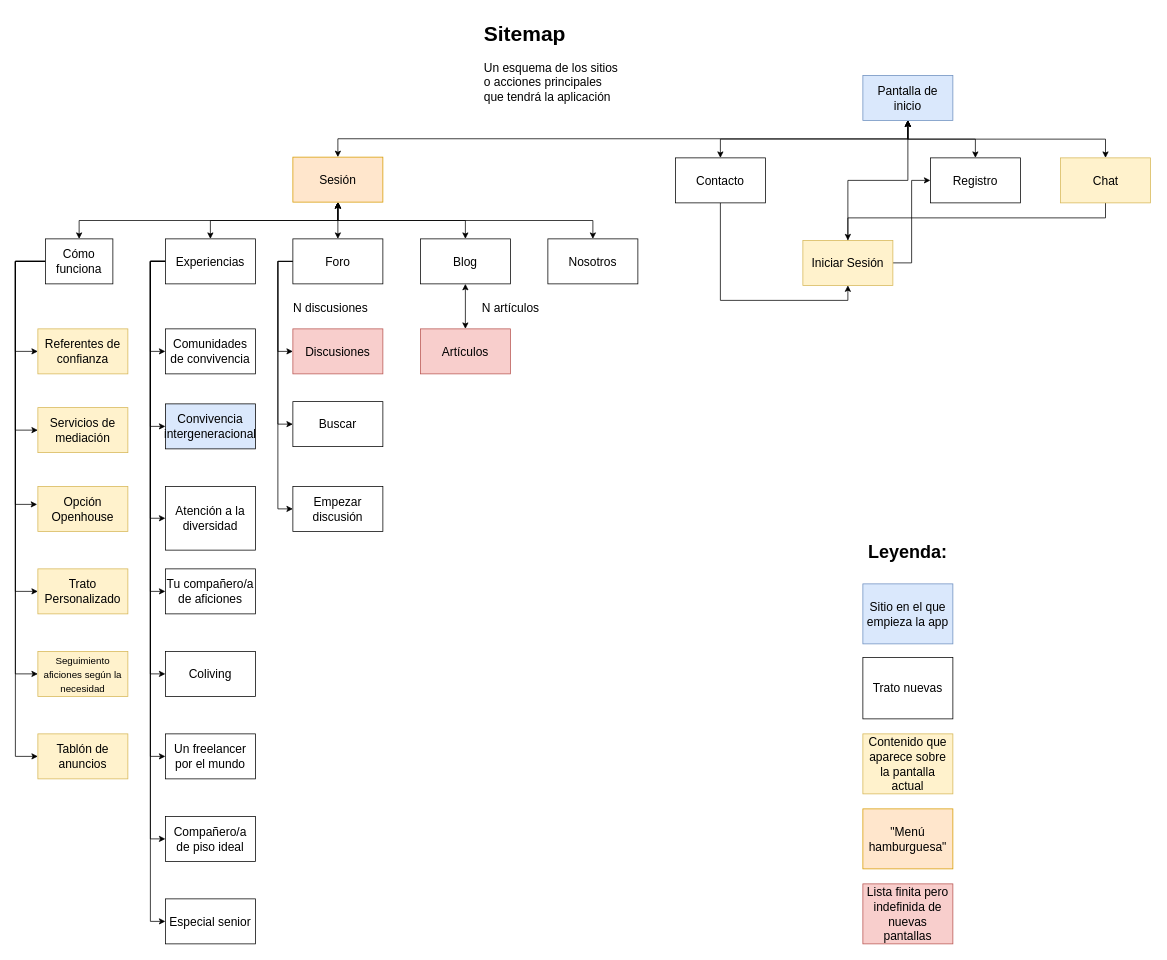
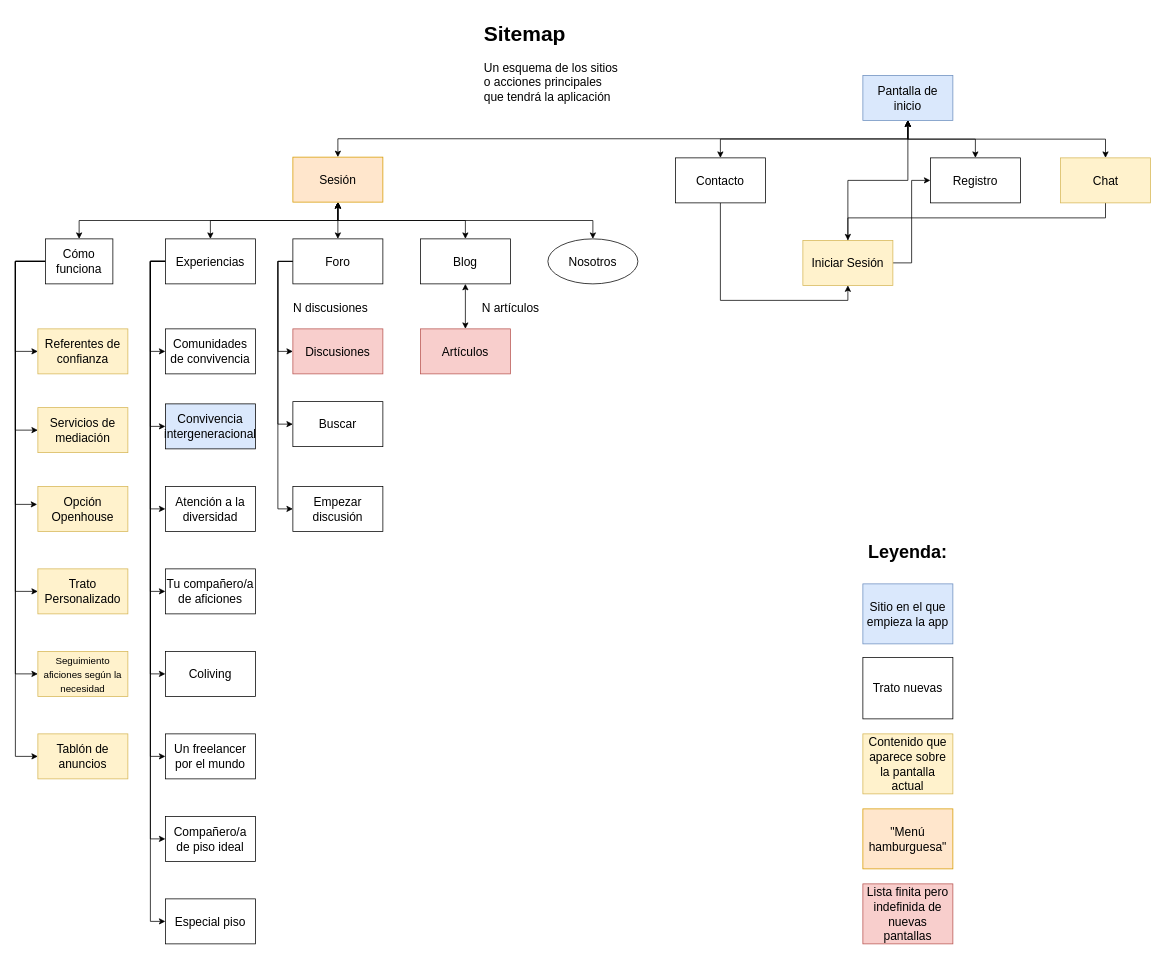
(593, 261) -> (593, 261)
(210, 518) -> (210, 509)
(210, 921) -> (210, 921)
